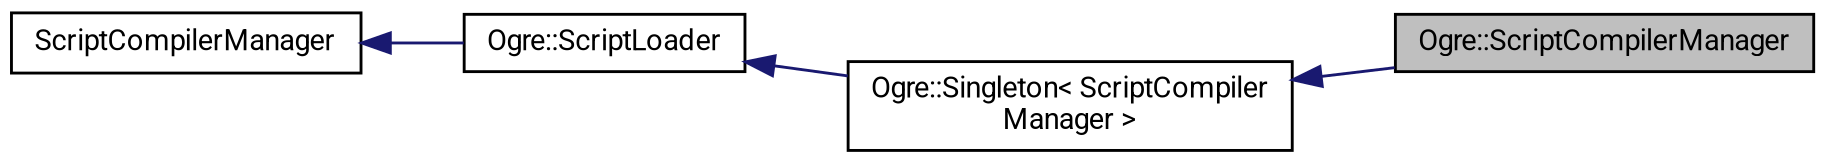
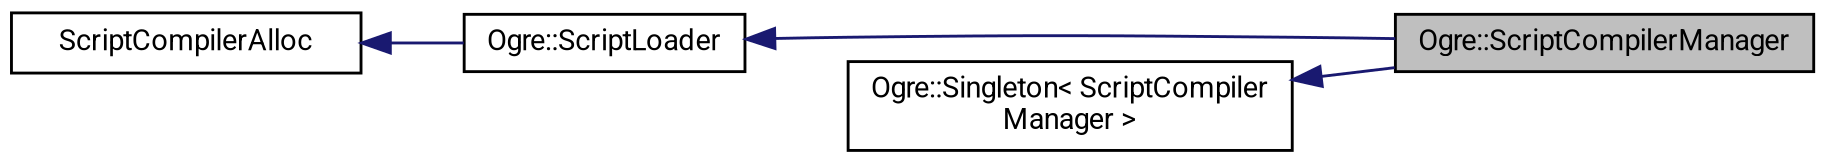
(186, 43) -> (186, 43)
(811, 71) -> (1085, 36)
